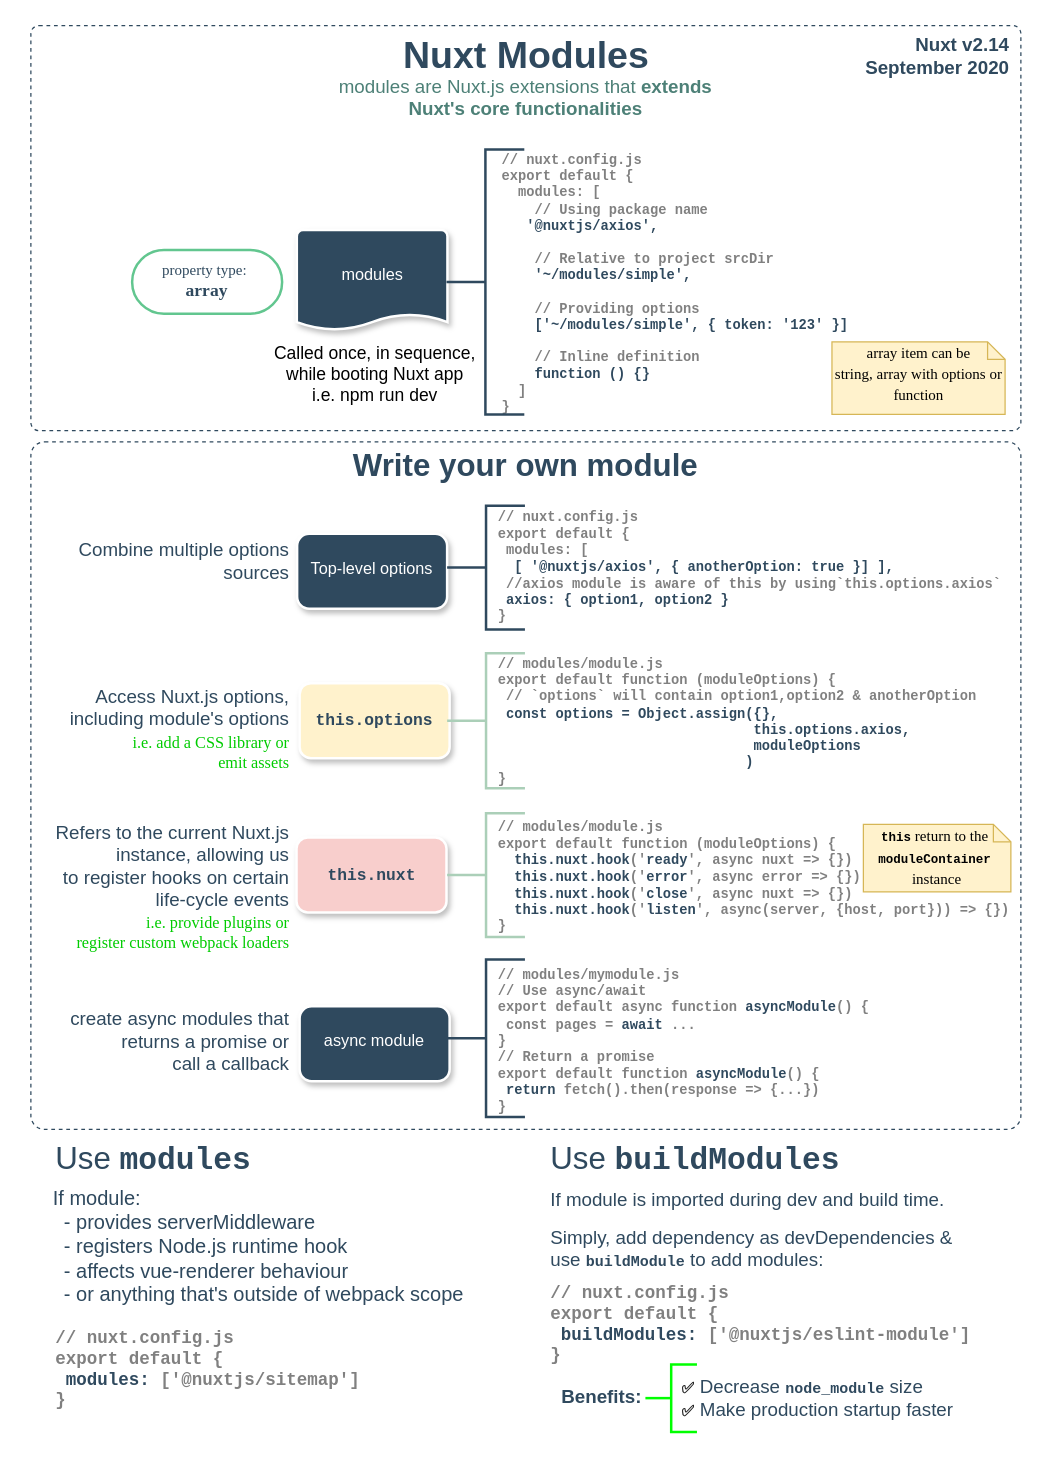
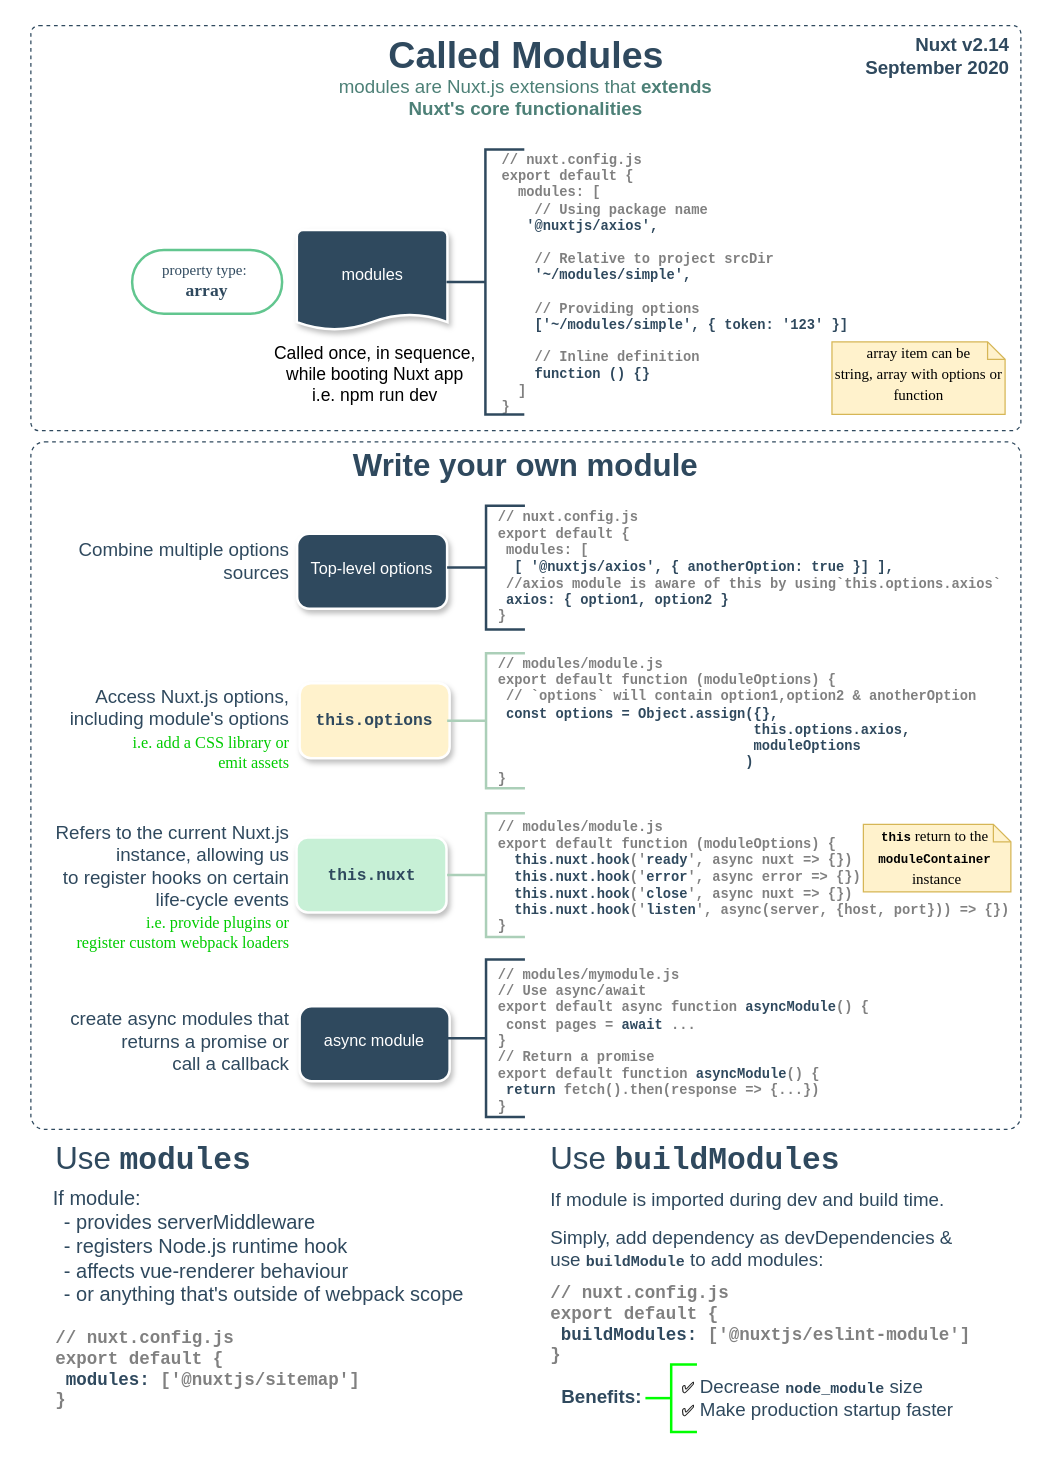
(526, 54) -> (526, 54)
(371, 875) -> (371, 875)
